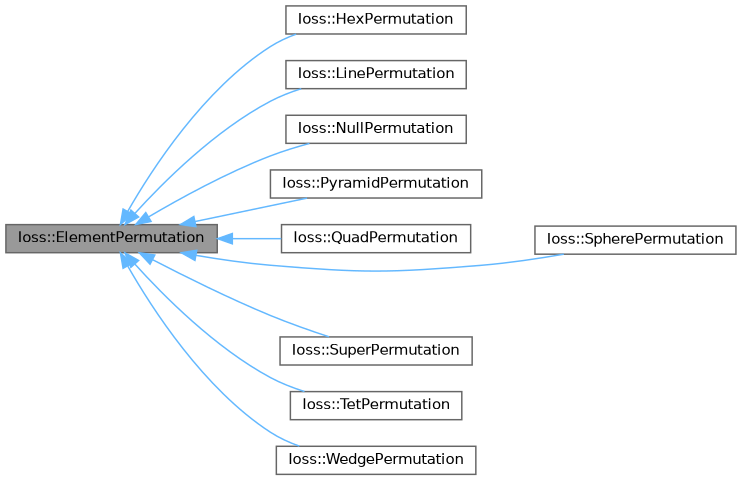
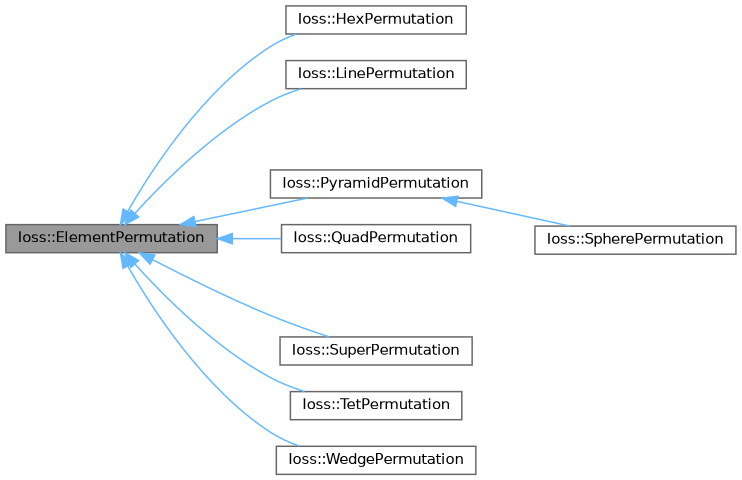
(376, 129) -> none
(380, 271) -> (513, 214)
